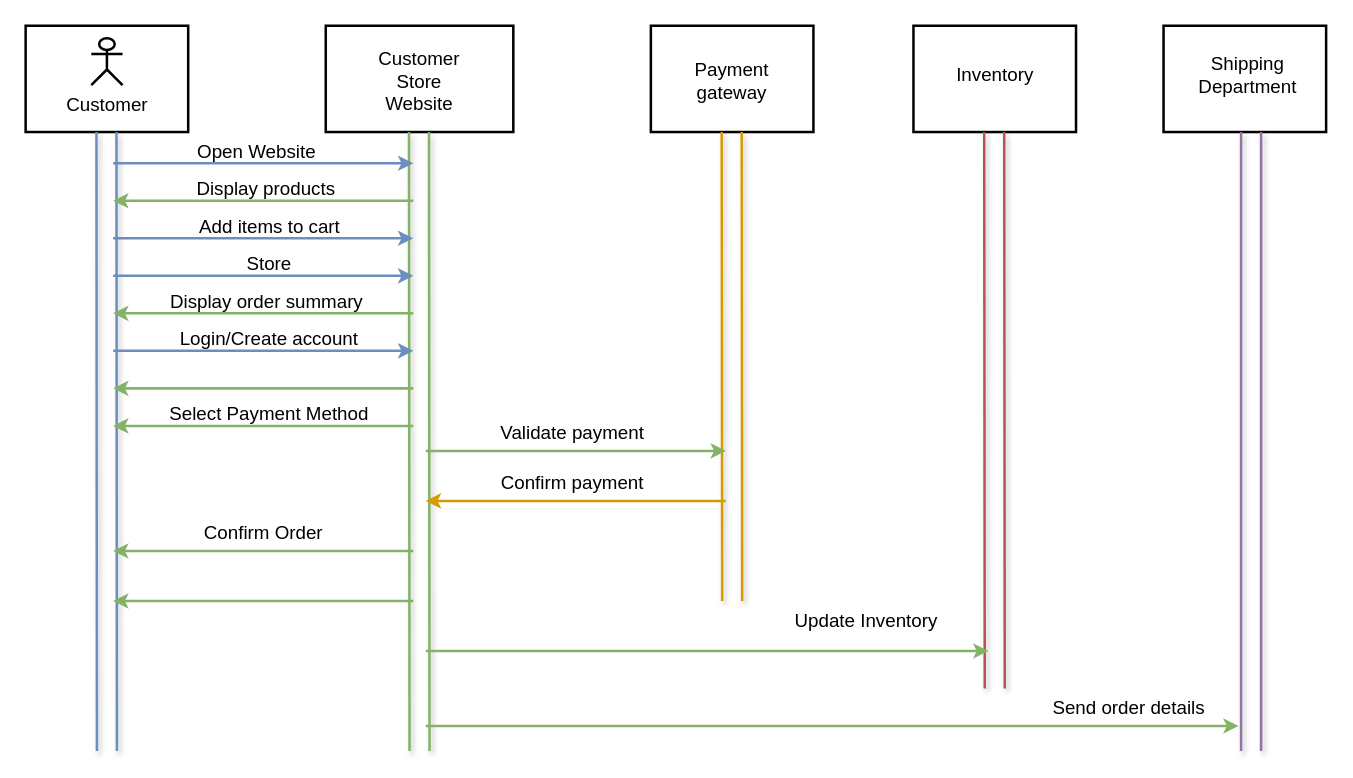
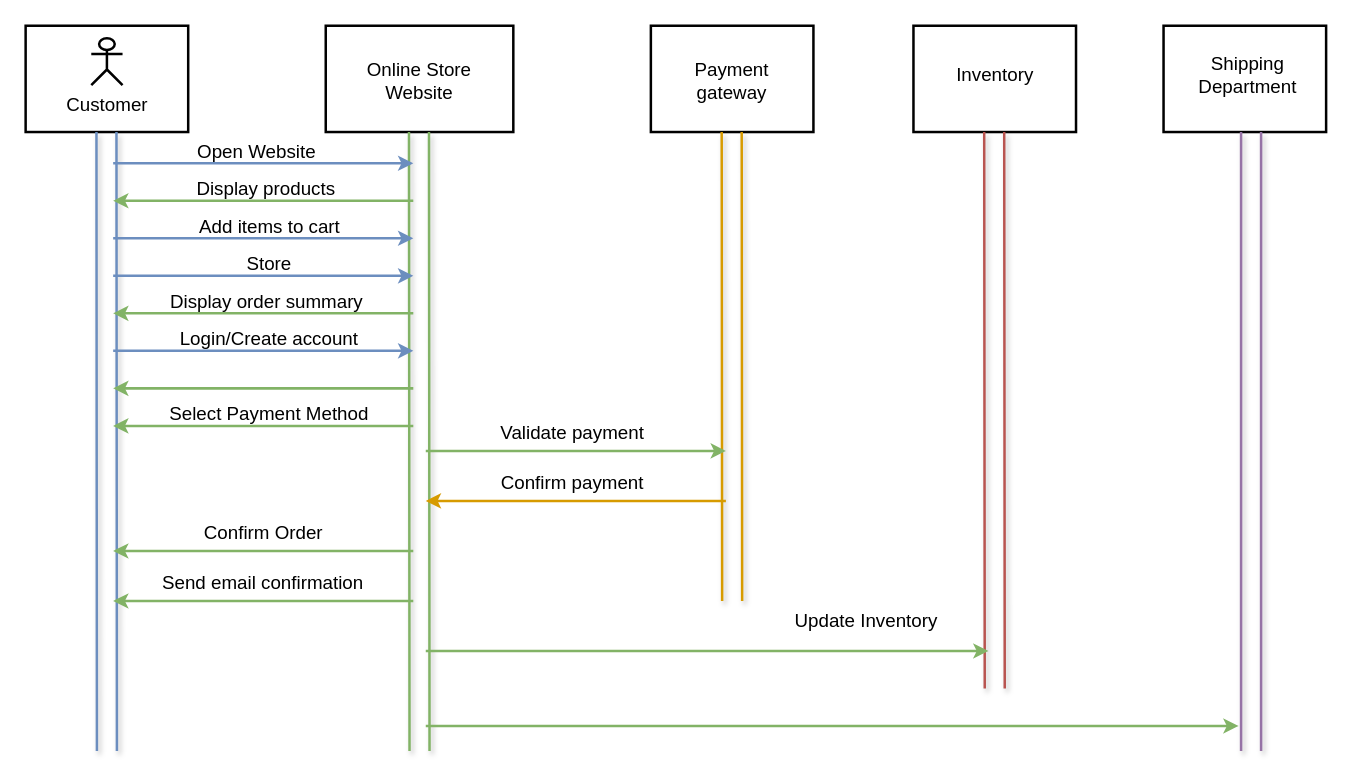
(419, 81) -> (419, 81)
none -> (263, 582)
(1129, 707) -> none
